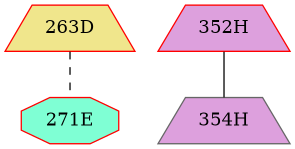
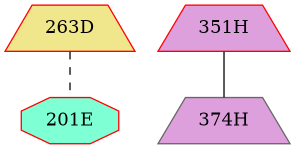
(224, 28) -> (224, 28)
(70, 121) -> (70, 121)
(224, 121) -> (224, 121)
